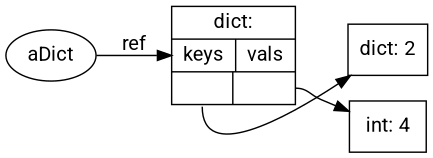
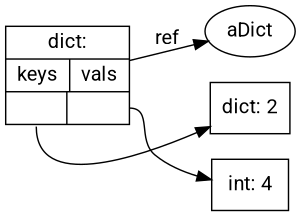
(127, 55) -> (162, 53)
